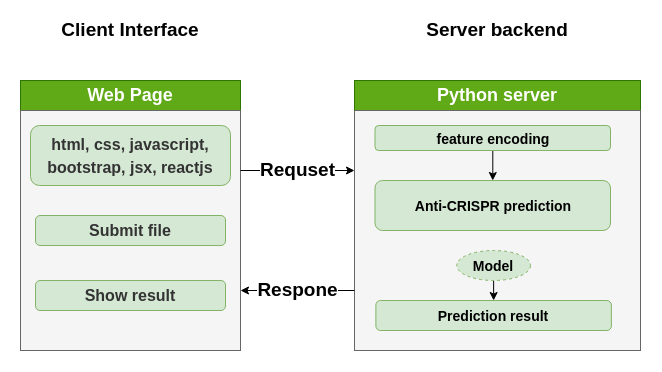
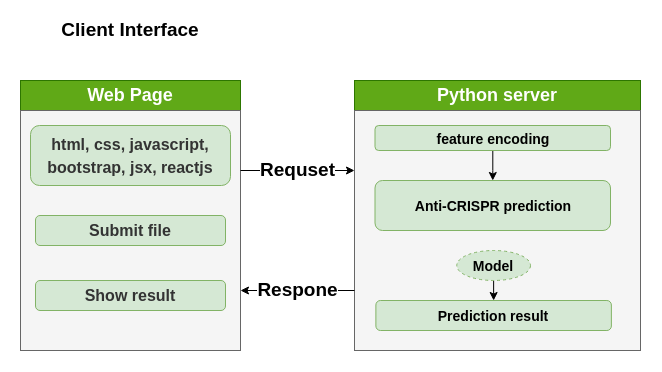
(498, 31) -> none
